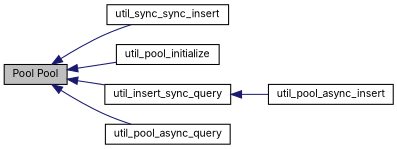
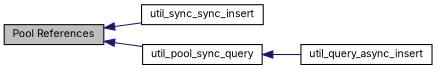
(168, 55) -> none
(36, 74) -> (54, 35)
(168, 94) -> (202, 55)
(331, 94) -> (366, 55)
(168, 134) -> none
